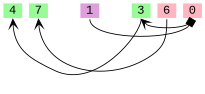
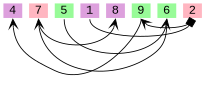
(13, 11) -> (13, 11)
(38, 11) -> (38, 11)
none -> (64, 11)
none -> (116, 11)
(141, 11) -> (141, 11)
(167, 11) -> (167, 11)
(193, 11) -> (193, 11)
